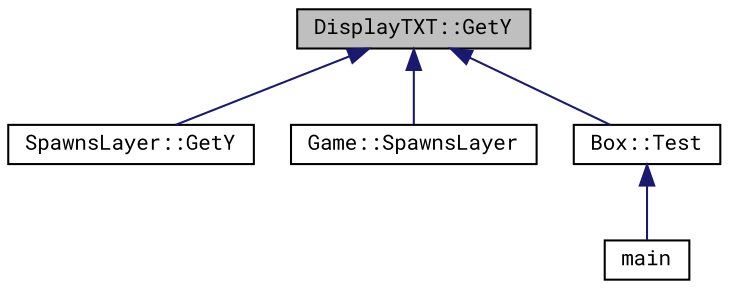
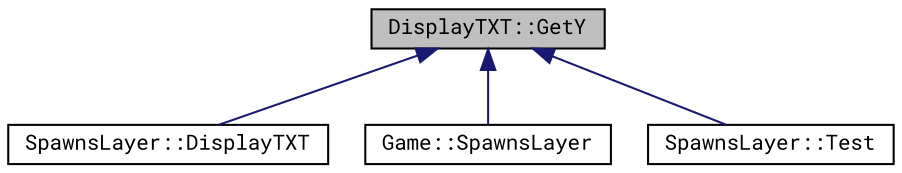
(131, 144) -> (168, 144)
(647, 144) -> (771, 144)
(647, 260) -> none
